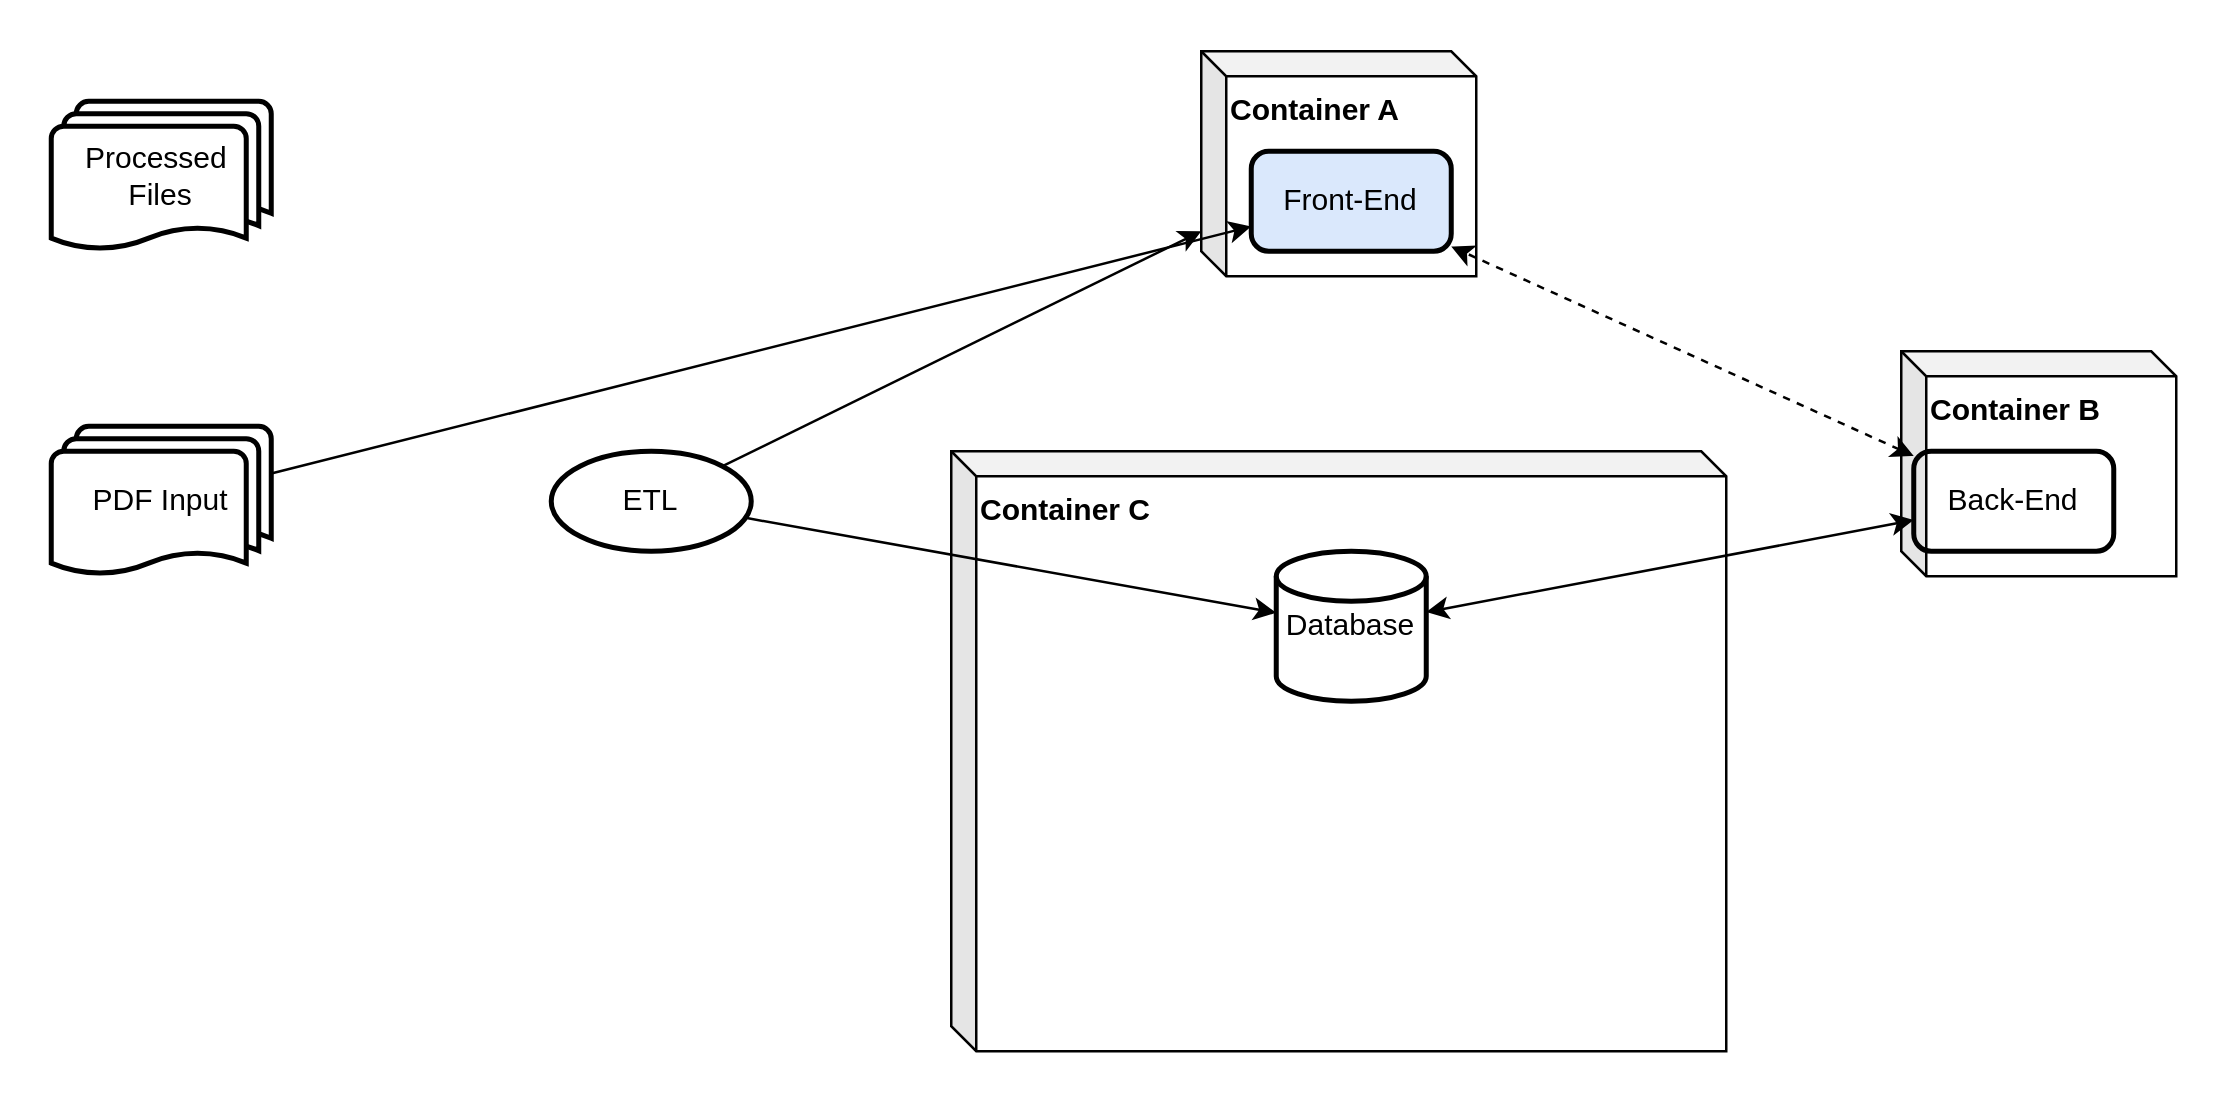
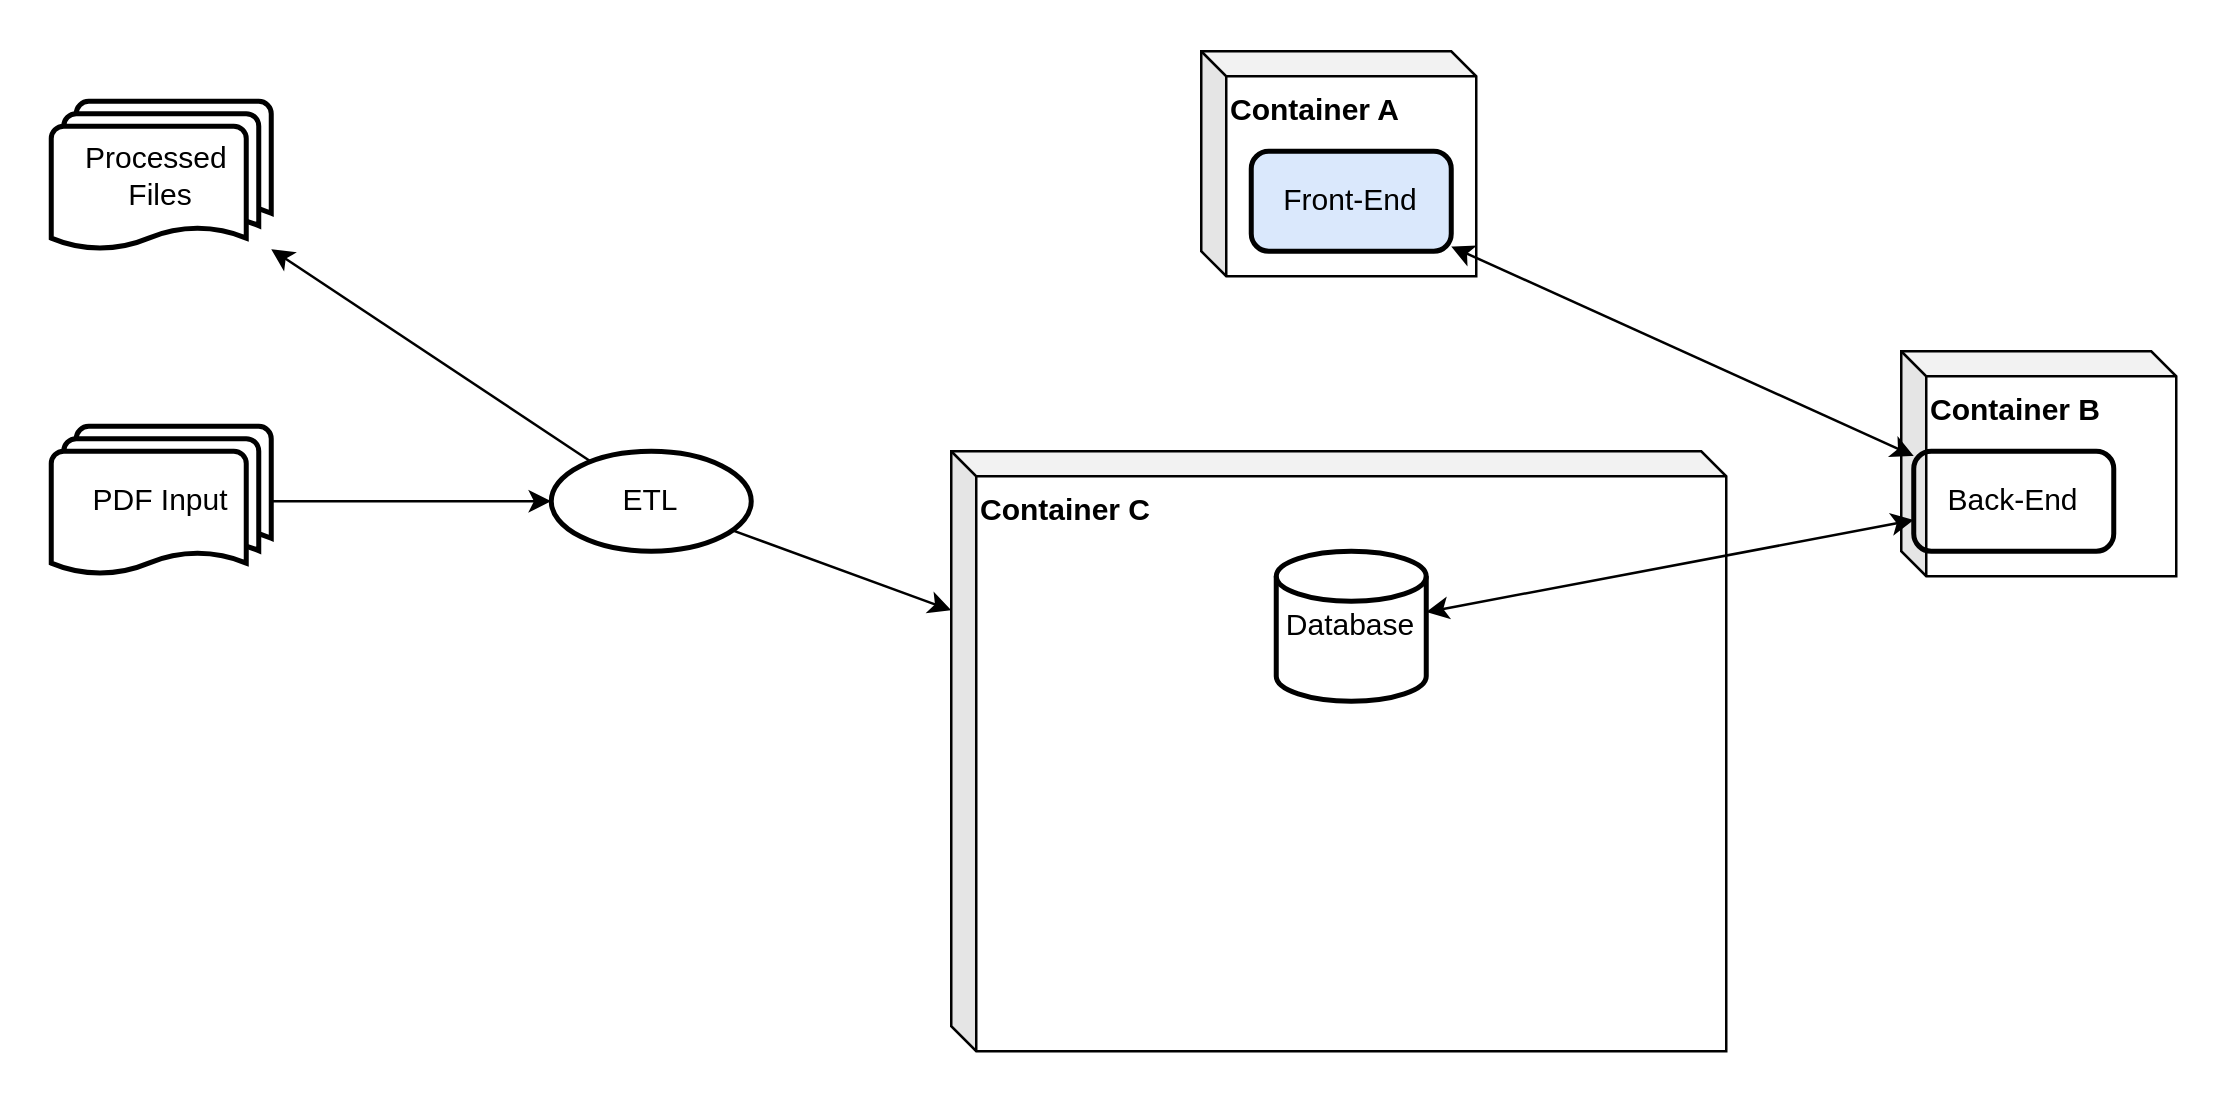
(835, 331) -> (403, 501)
(1688, 354) -> (1688, 354)
(938, 360) -> (398, 333)
(1108, 583) -> (834, 568)
